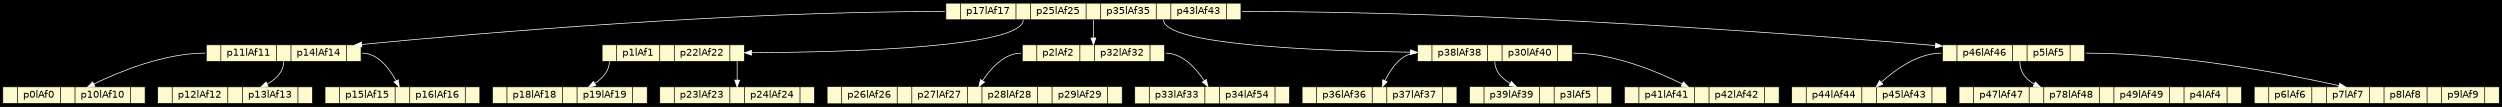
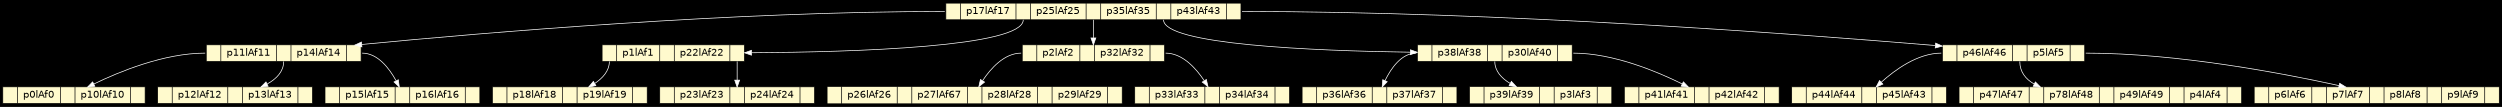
(940, 95) -> (940, 95)
(1247, 95) -> (1247, 95)
(1576, 95) -> (1576, 95)
